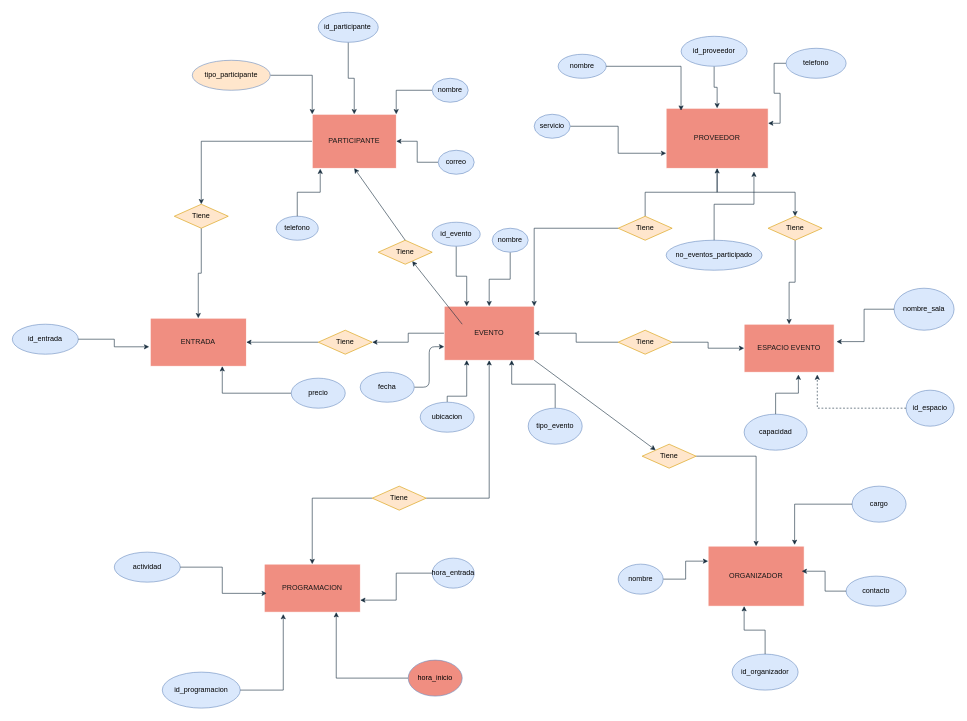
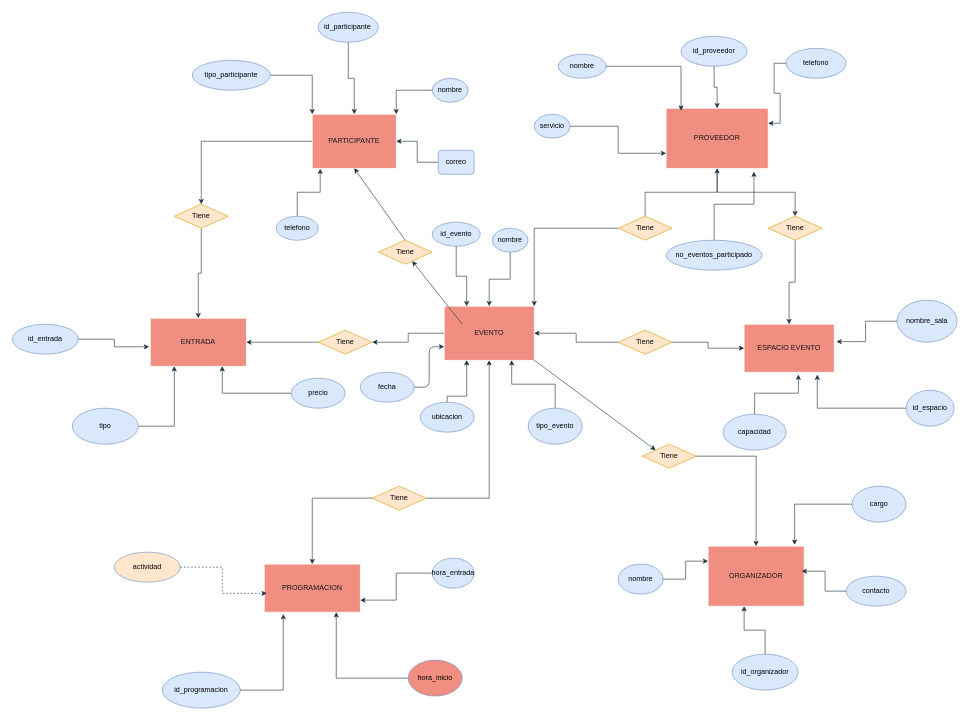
(231, 75) -> (231, 75)
(456, 162) -> (456, 162)
(924, 309) -> (927, 321)
none -> (174, 371)
(847, 408) -> (847, 408)
none -> (105, 426)
(776, 432) -> (755, 432)
(147, 567) -> (147, 567)
(222, 579) -> (222, 579)
